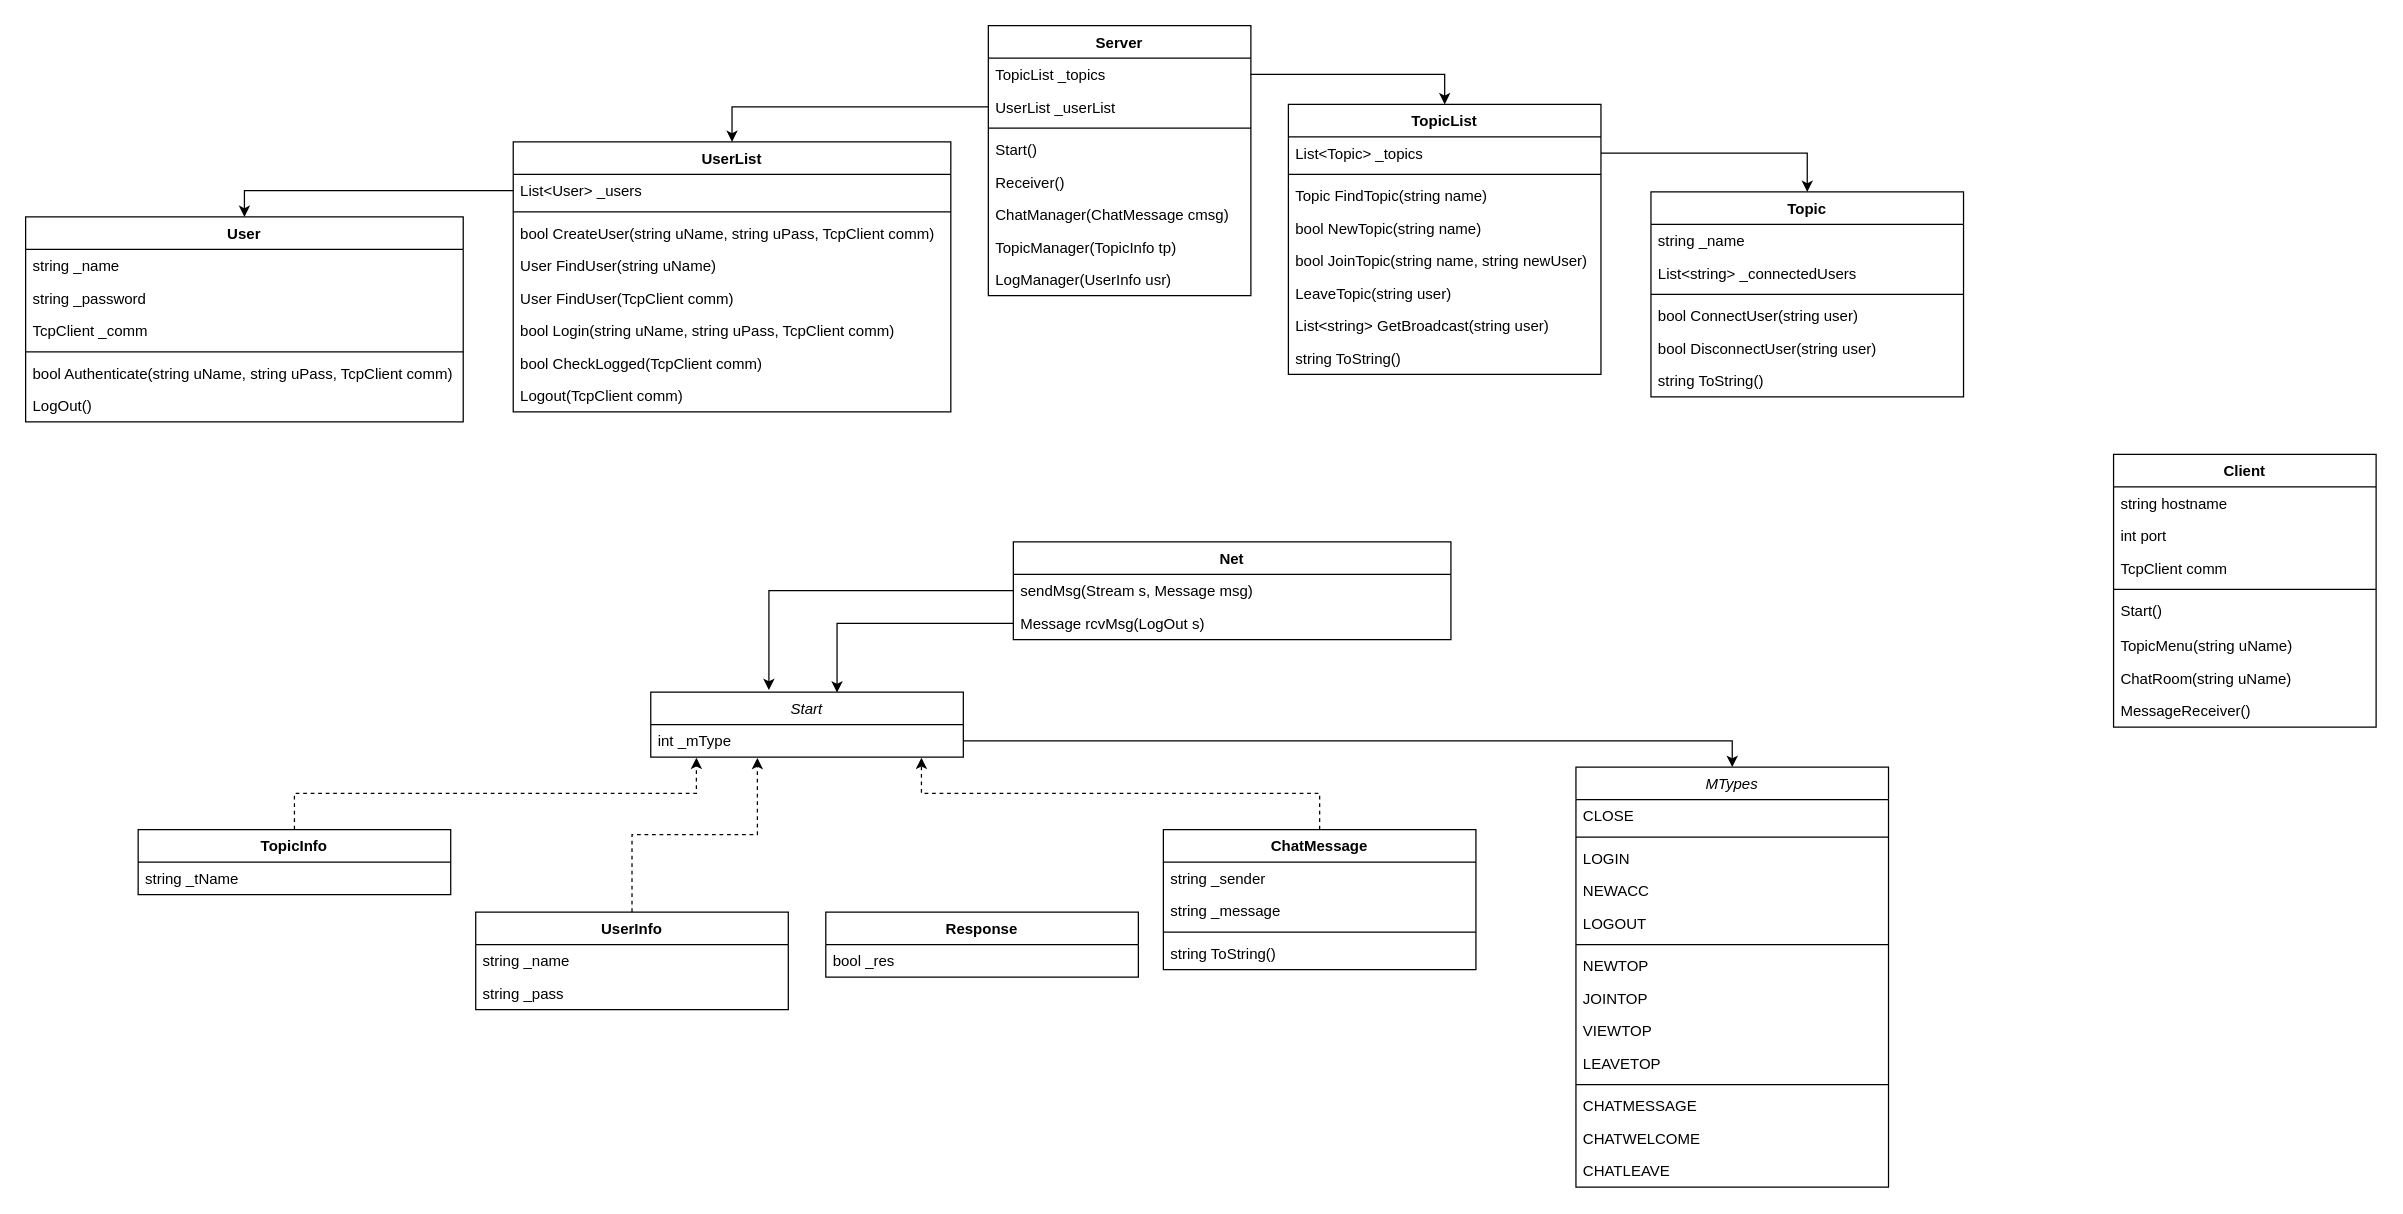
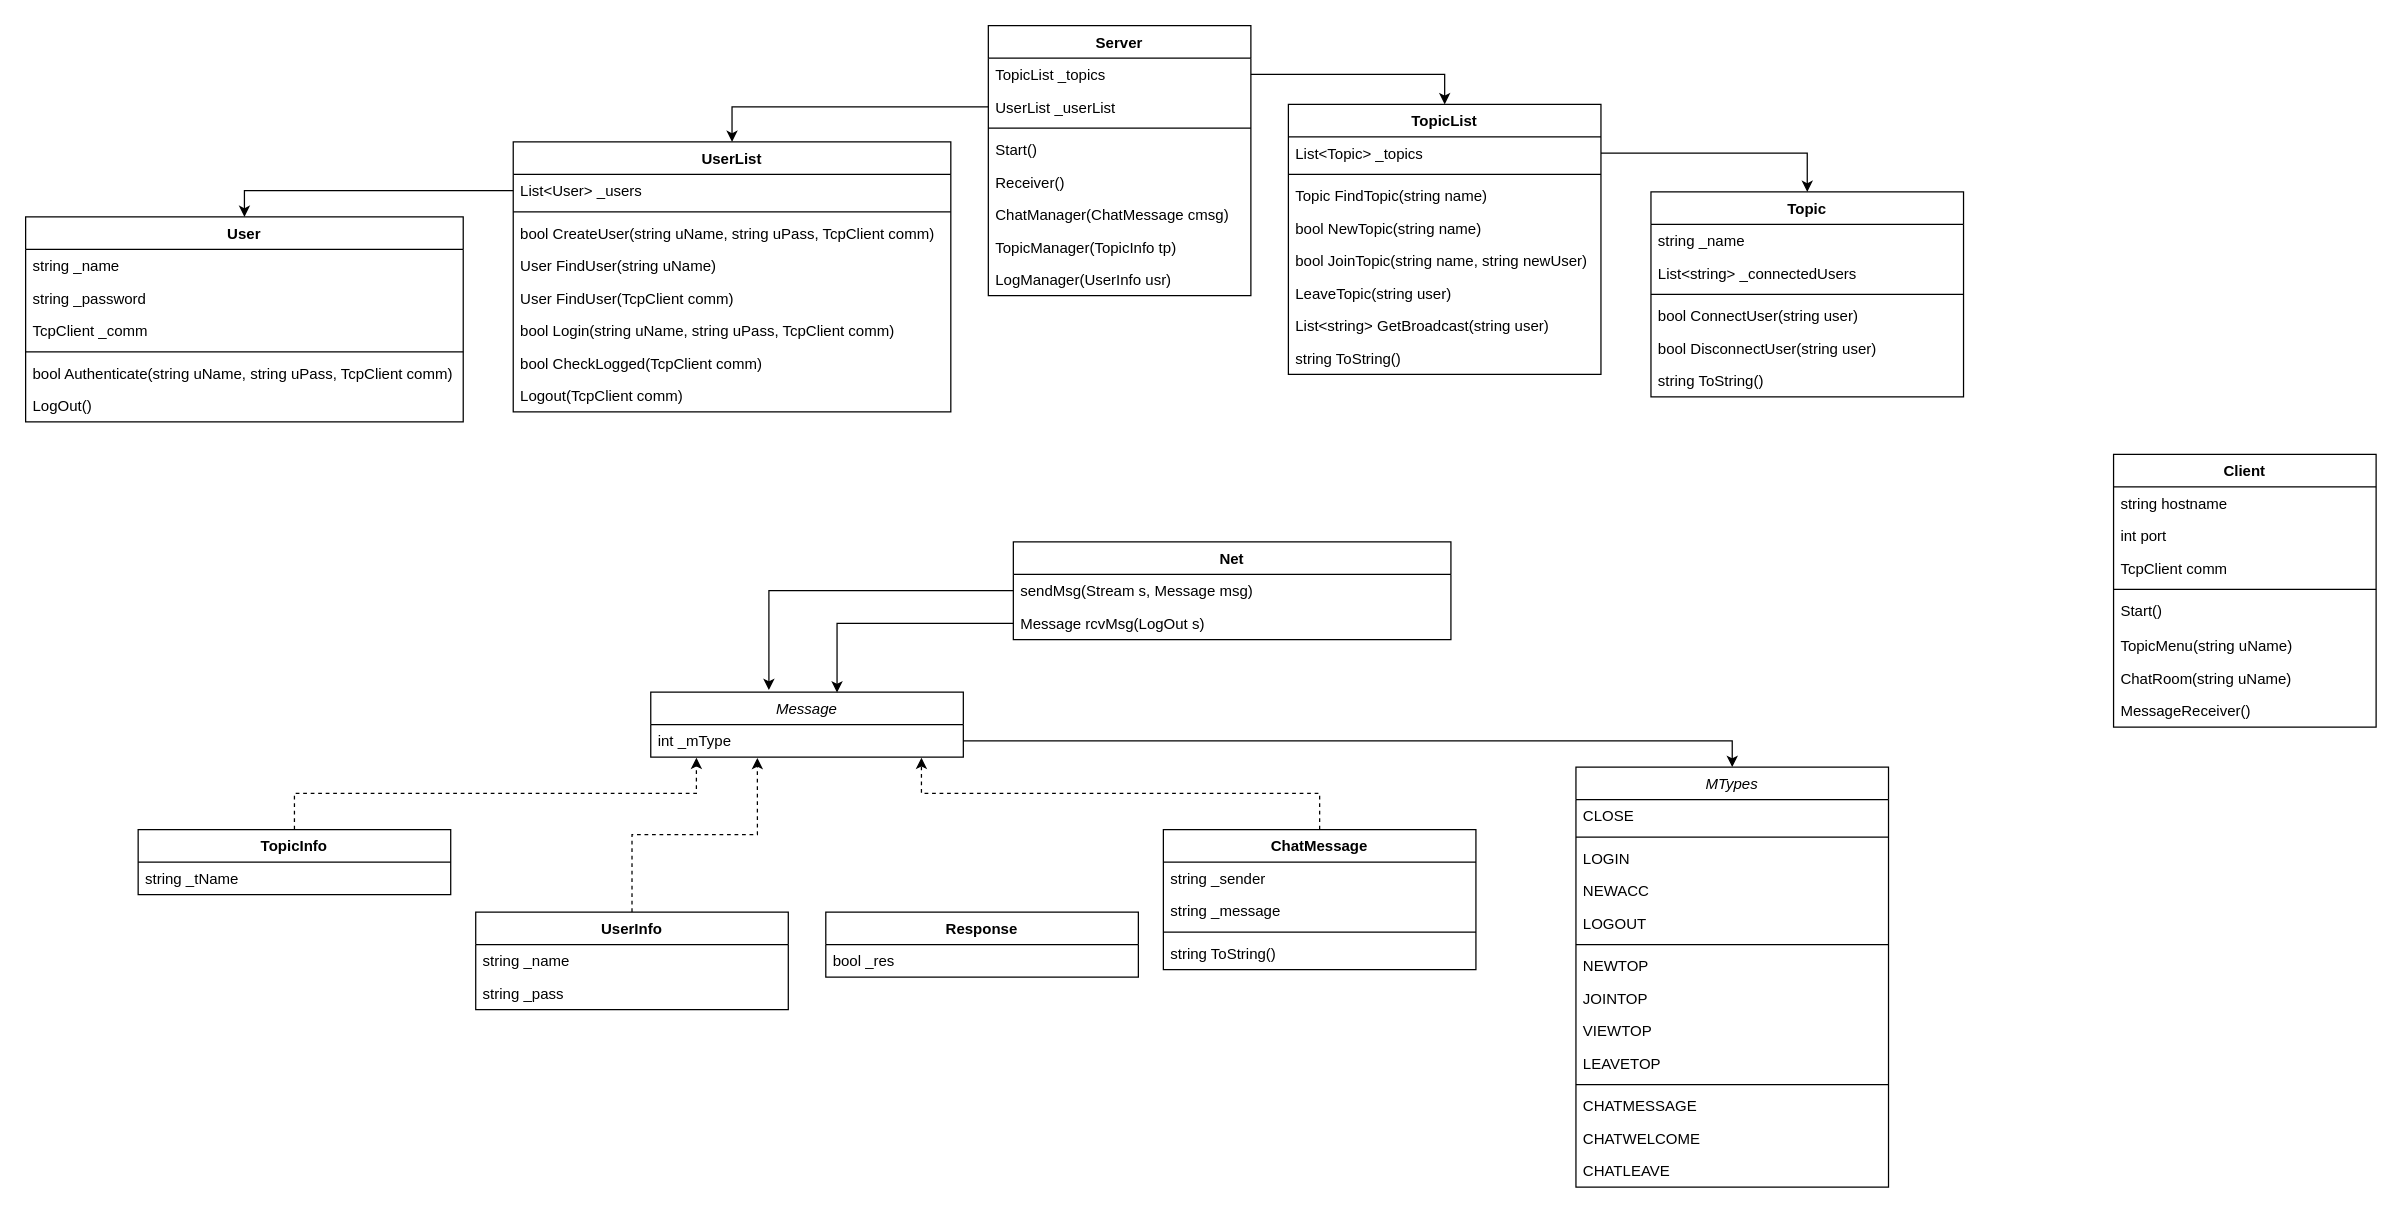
(806, 709) -> (806, 709)
